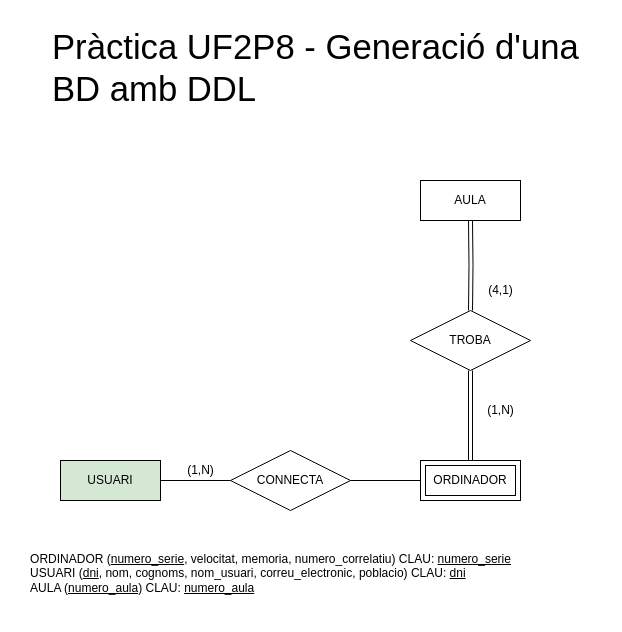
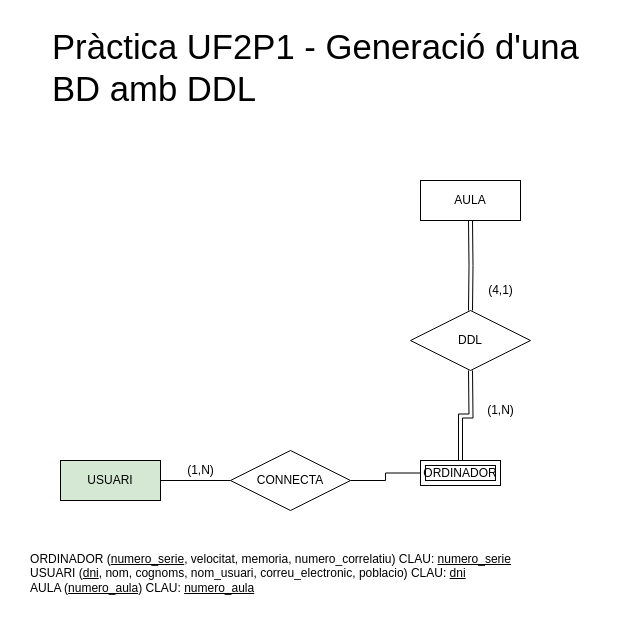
(181, 35) -> (181, 35)
(471, 341) -> (471, 341)
(471, 481) -> (461, 473)
